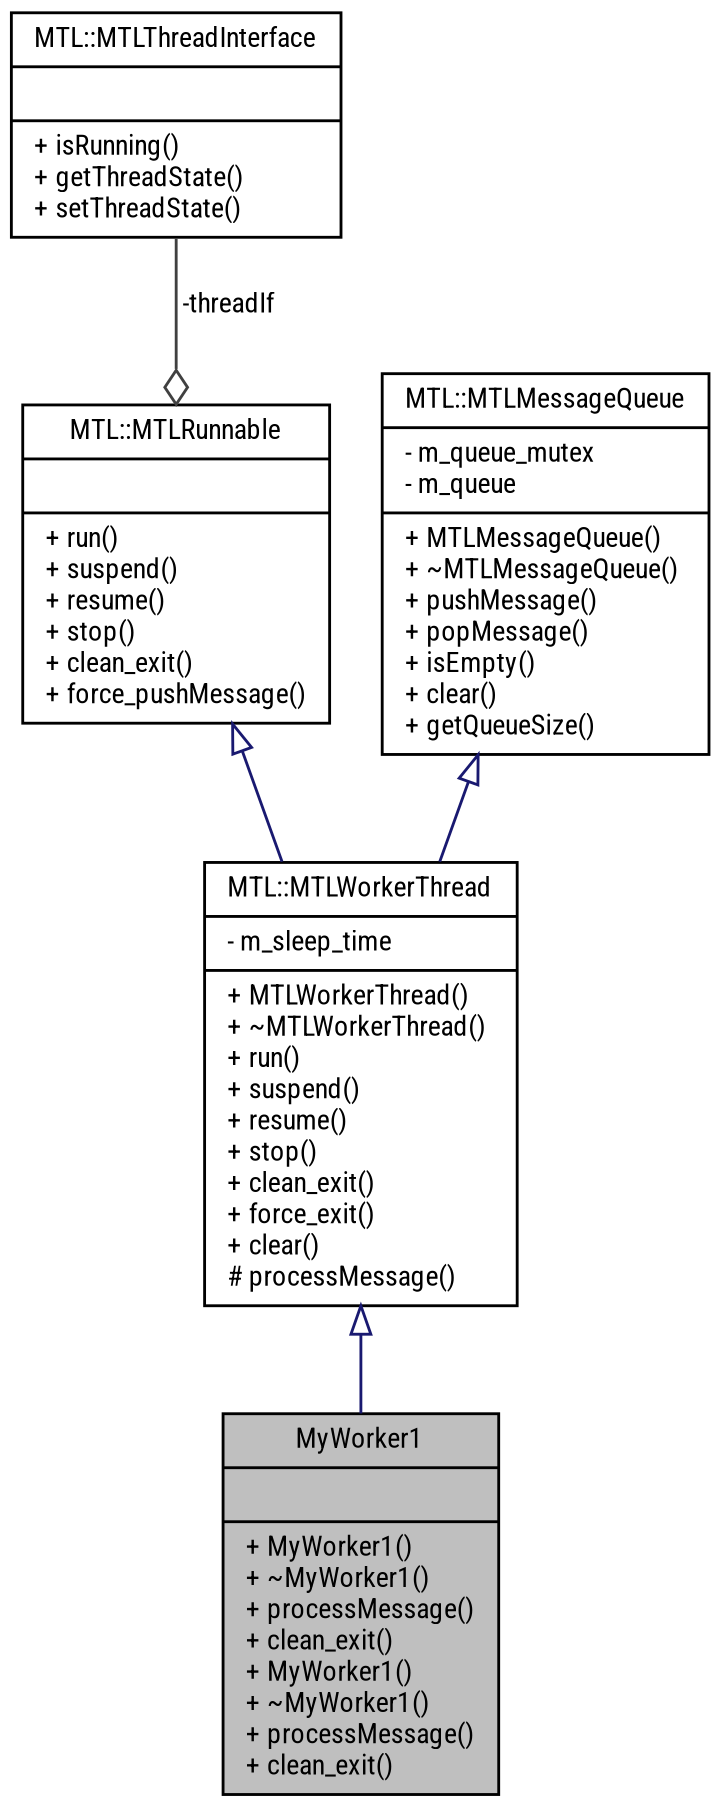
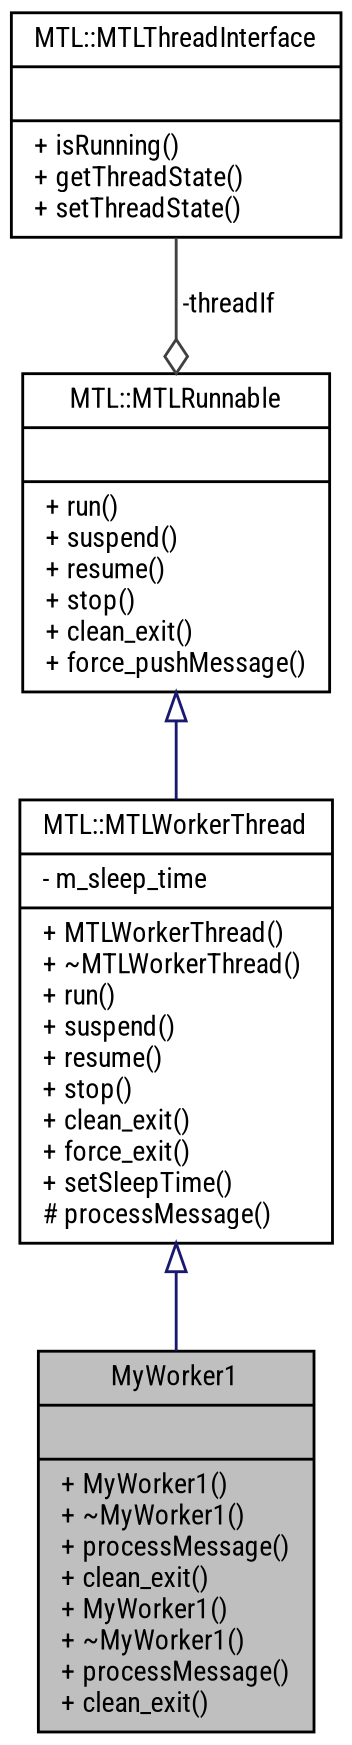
(546, 564) -> none
(274, 1246) -> (138, 1184)
